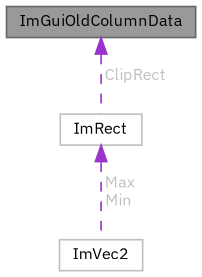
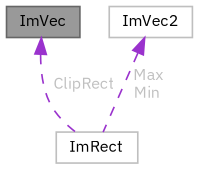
(101, 22) -> (43, 22)
(101, 201) -> (120, 93)
